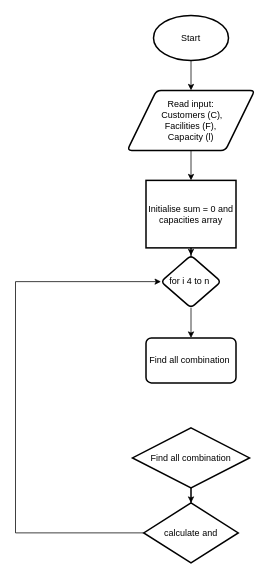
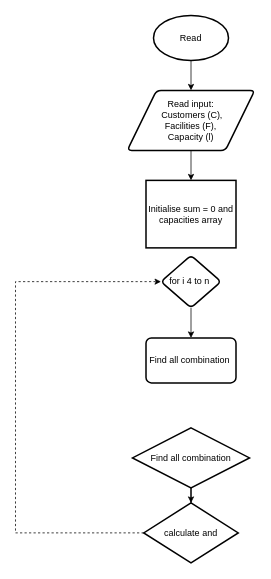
(191, 38) -> (191, 38)
(191, 252) -> none
(15, 402) -> (15, 402)
